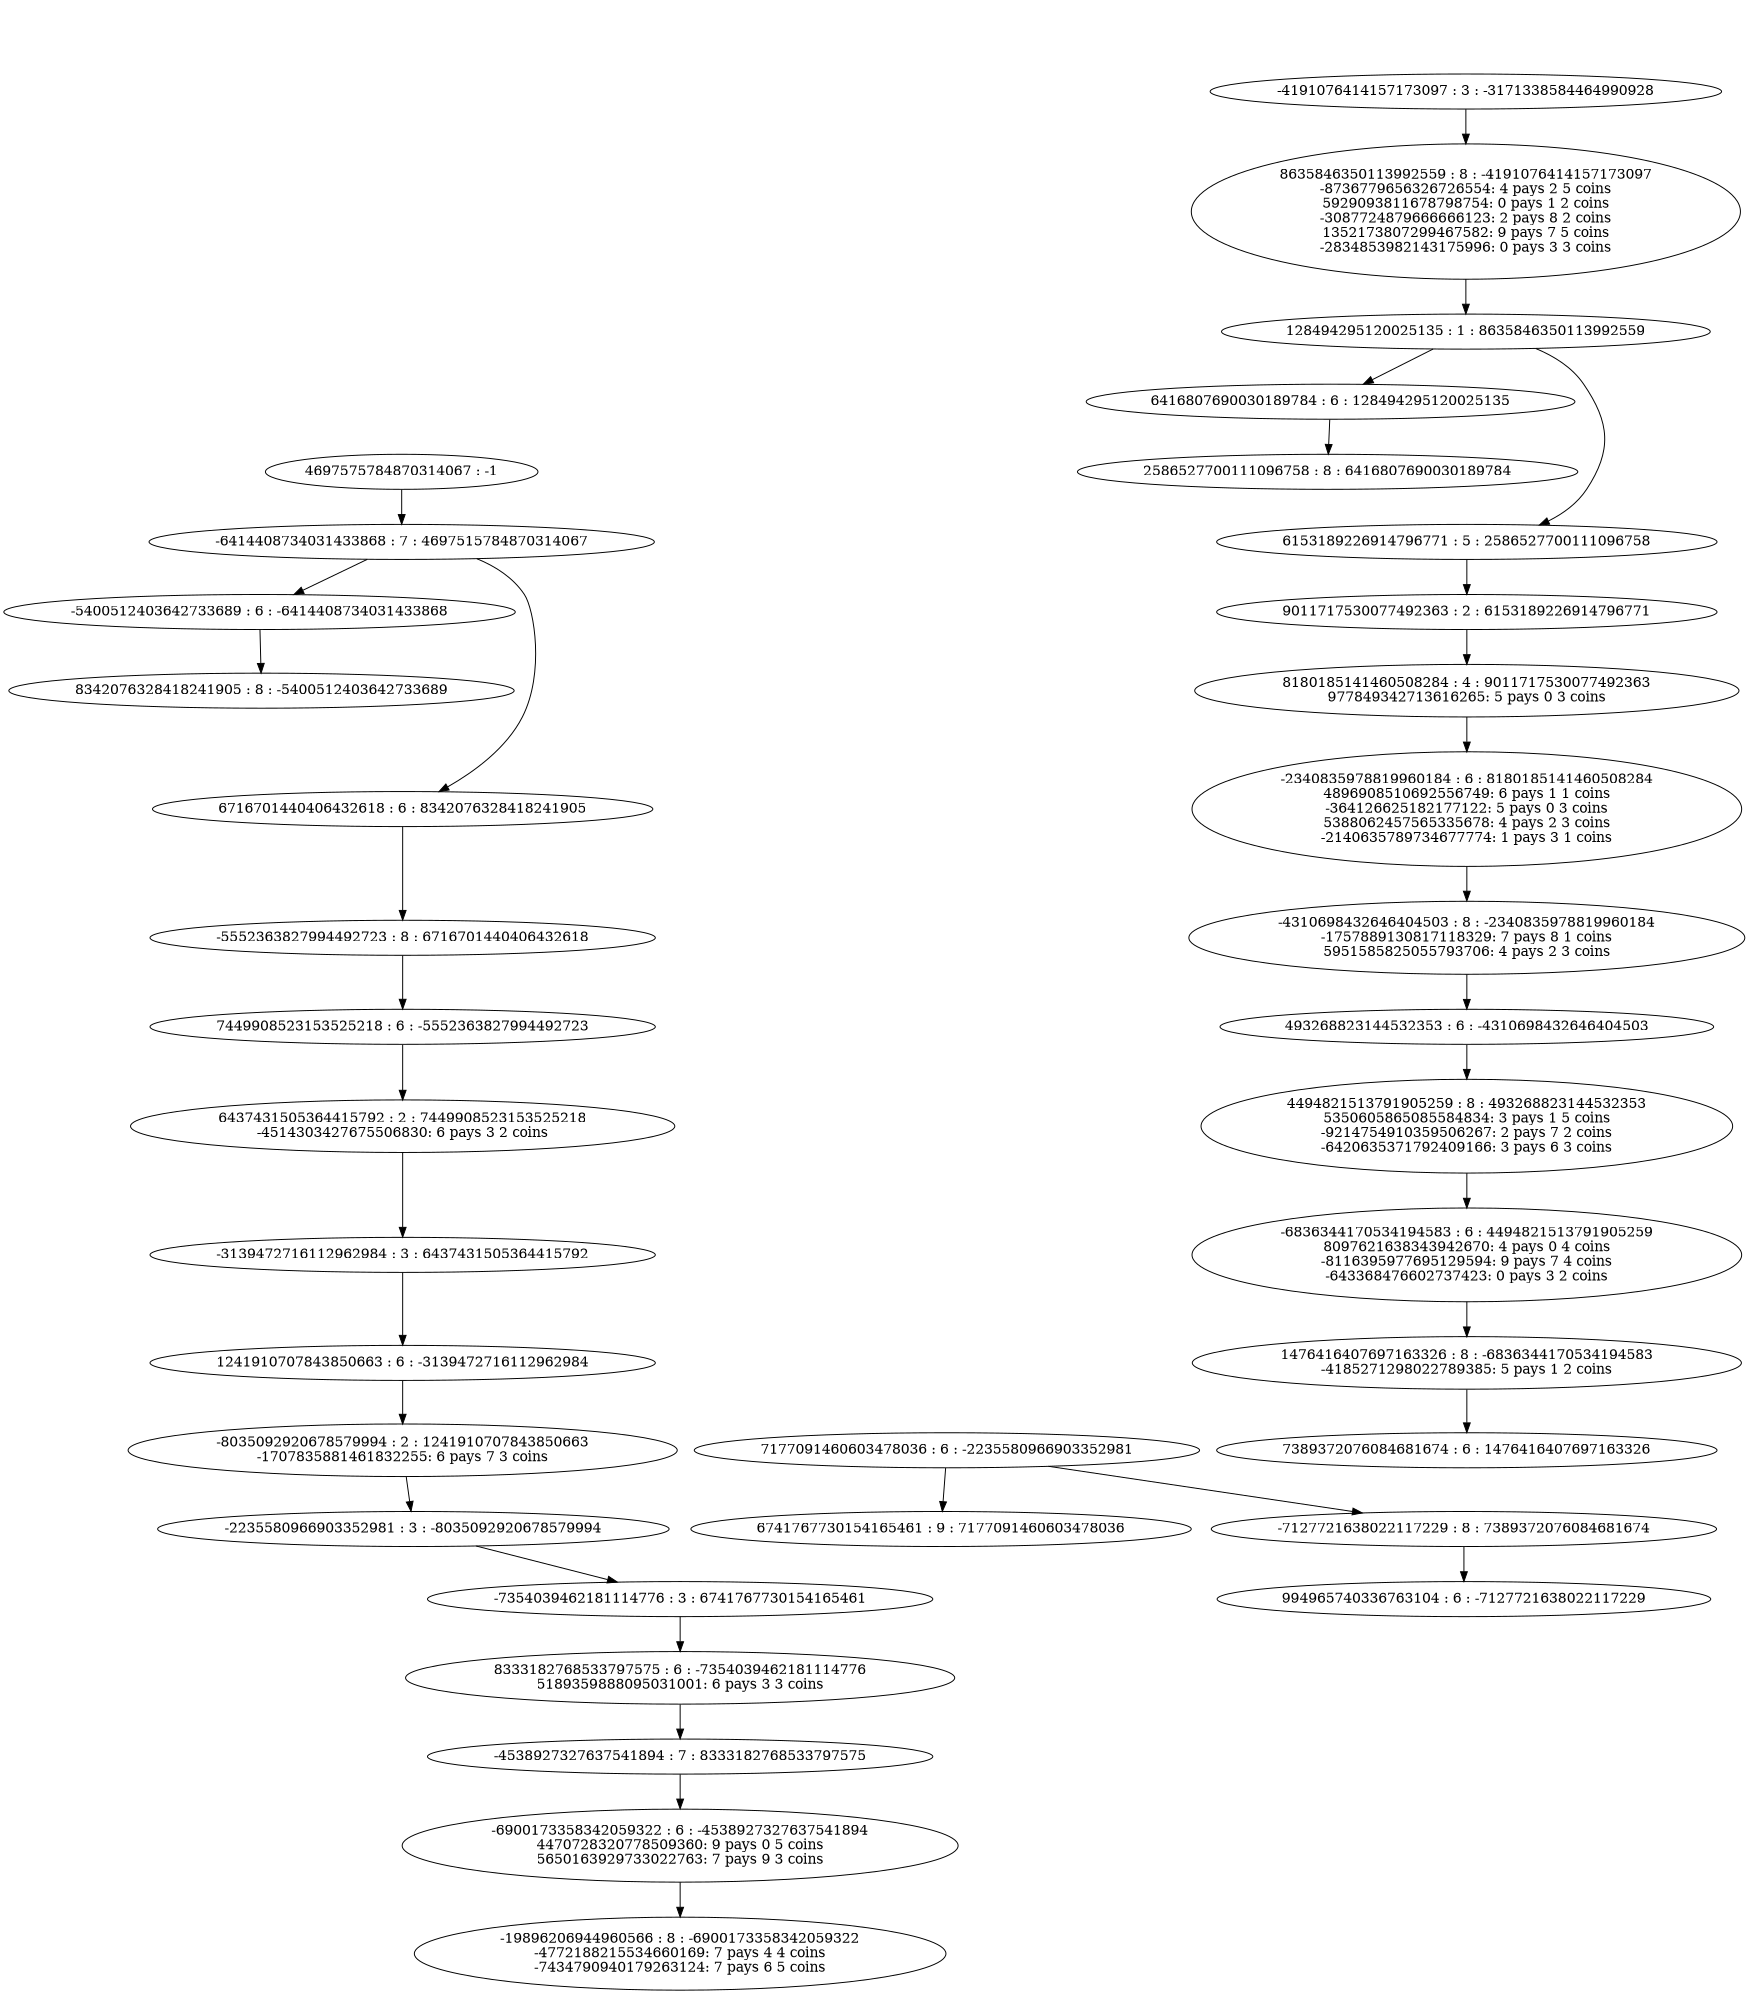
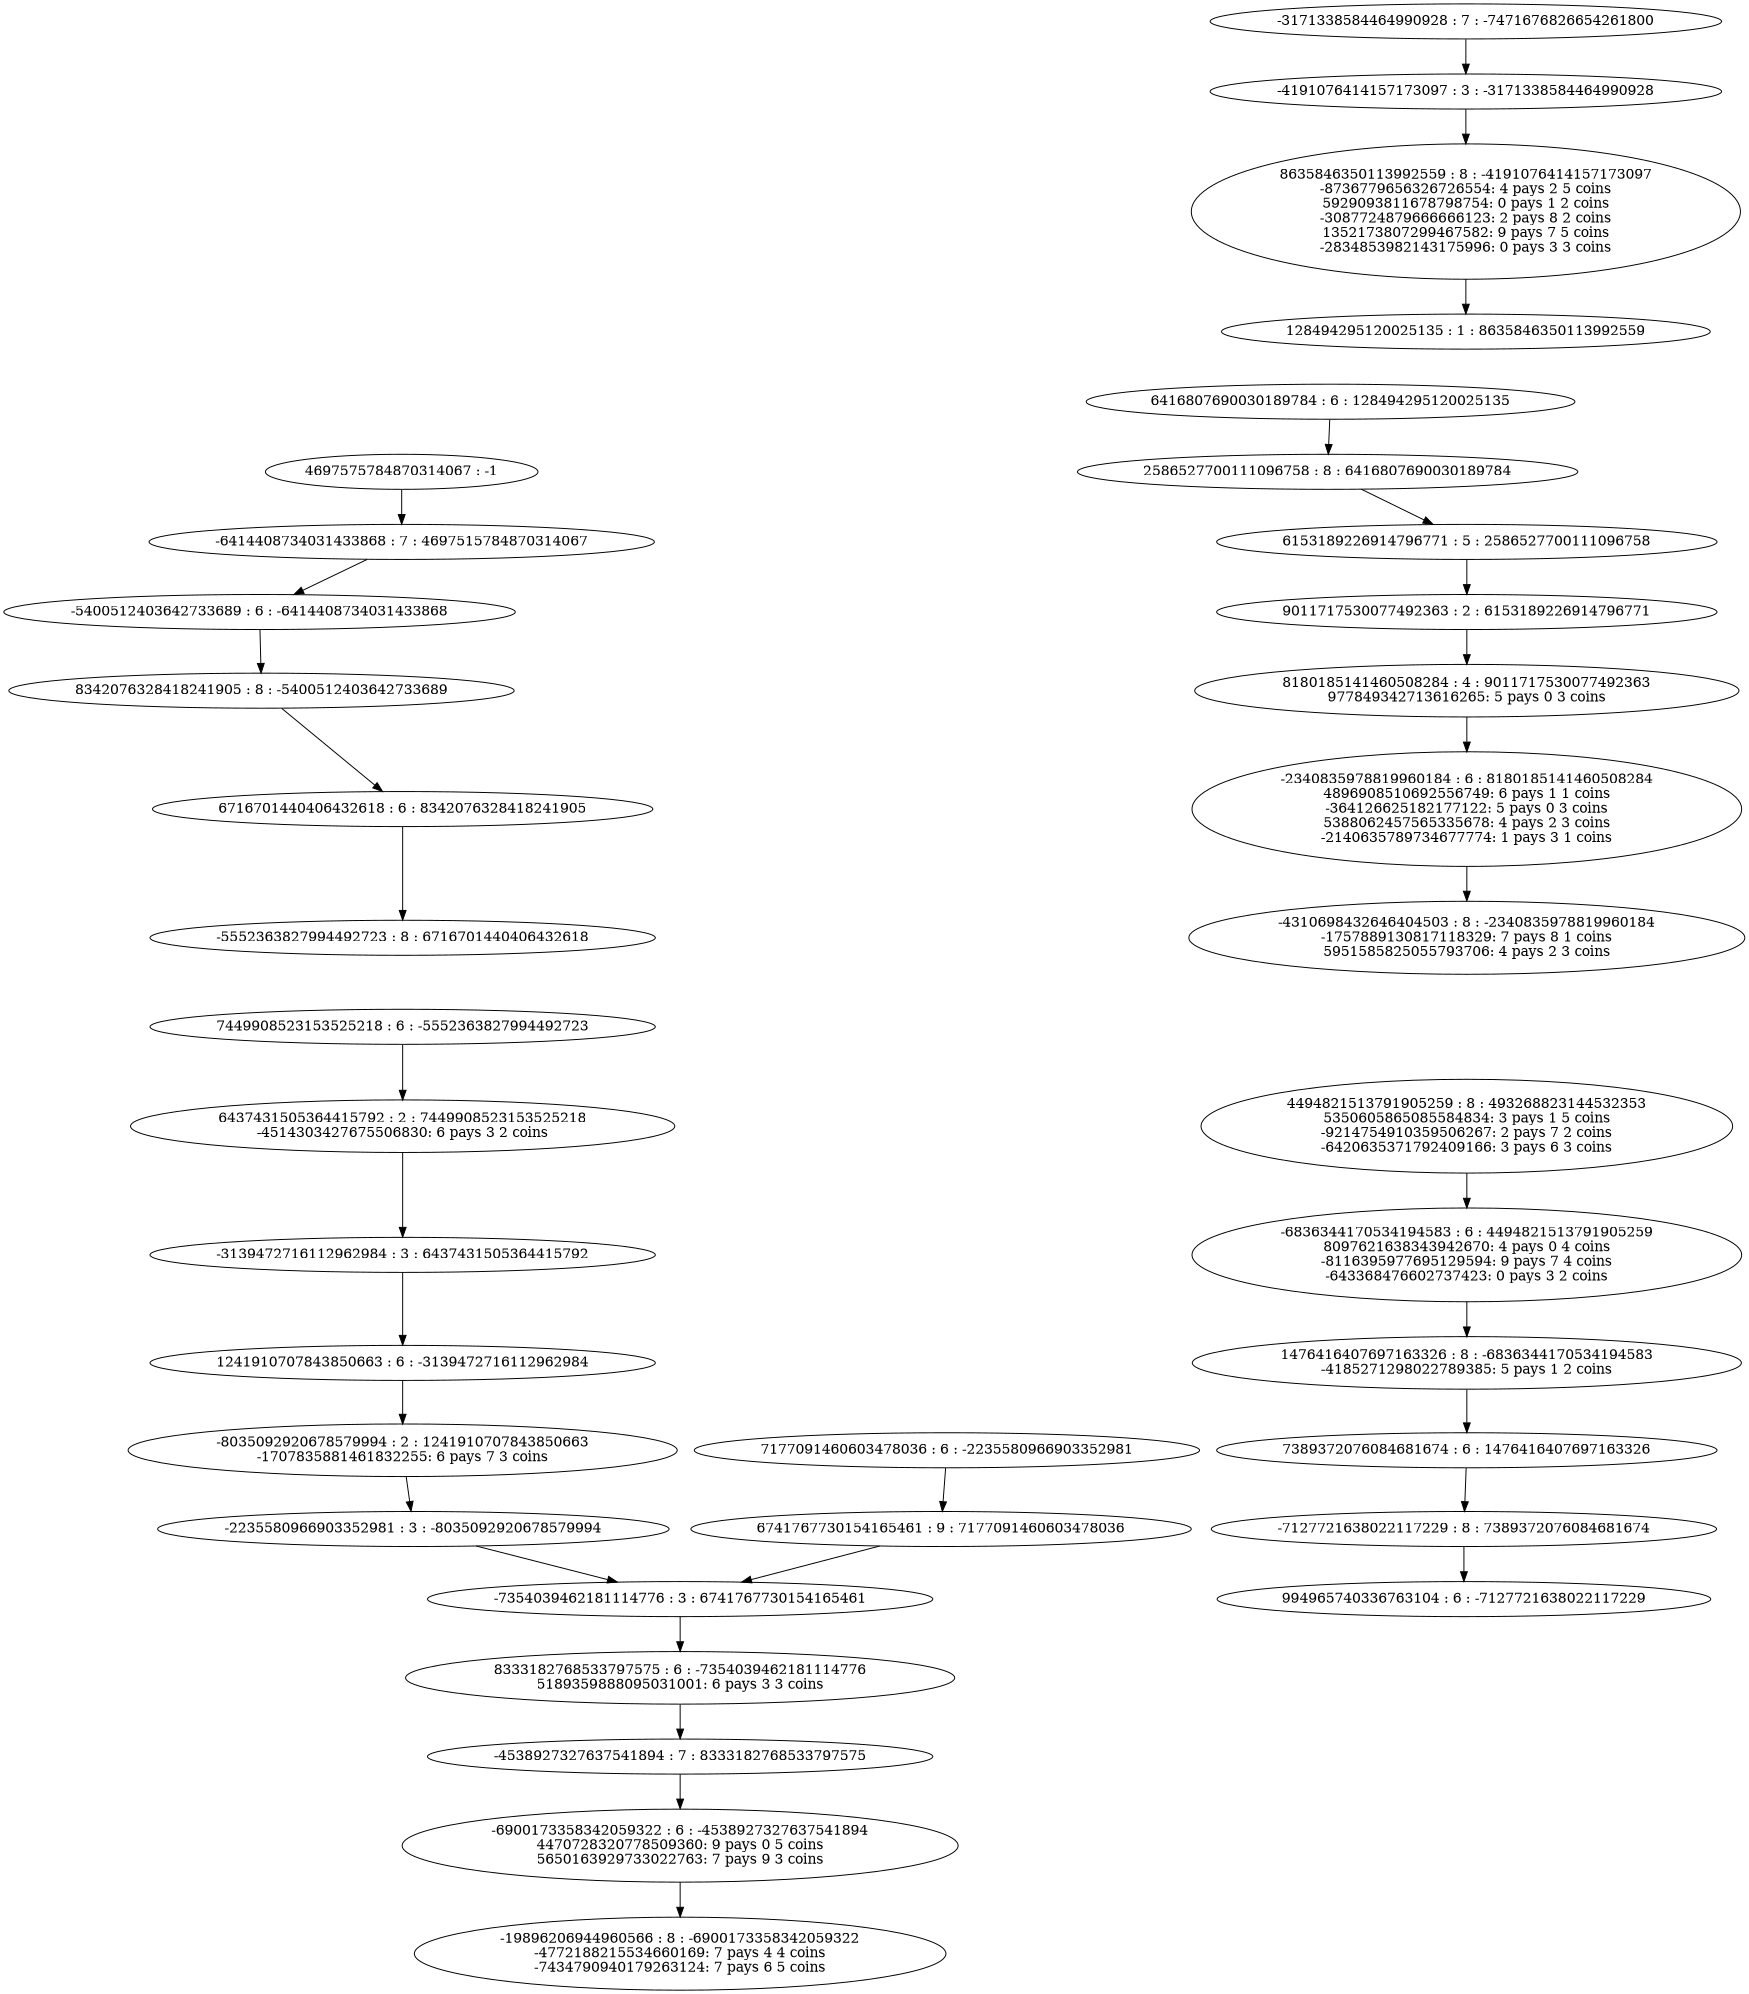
none -> (1466, 21)
(1403, 364) -> none
(1604, 431) -> (1393, 505)
(534, 678) -> (328, 747)
(403, 977) -> none
(1467, 1027) -> none
(1200, 1489) -> (1466, 1485)
none -> (815, 1563)
